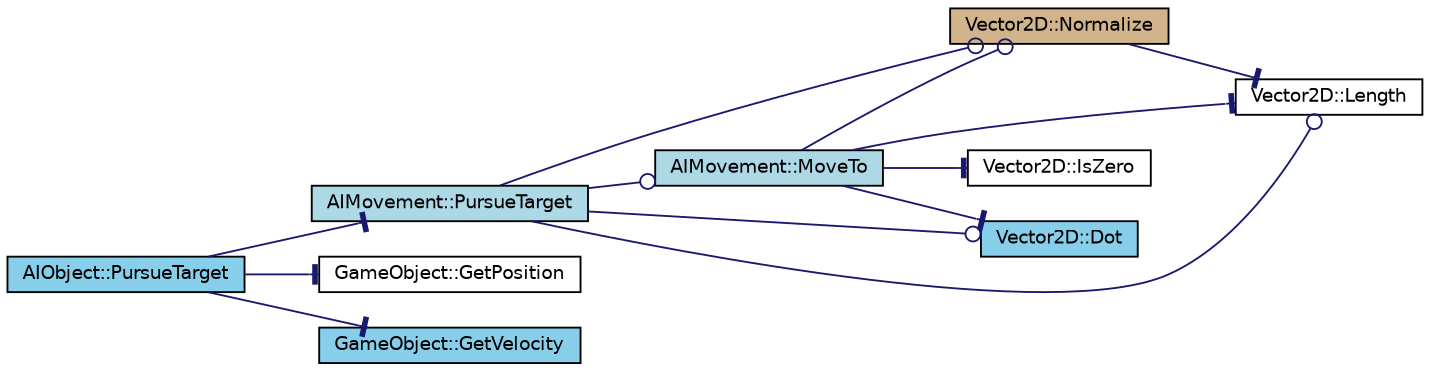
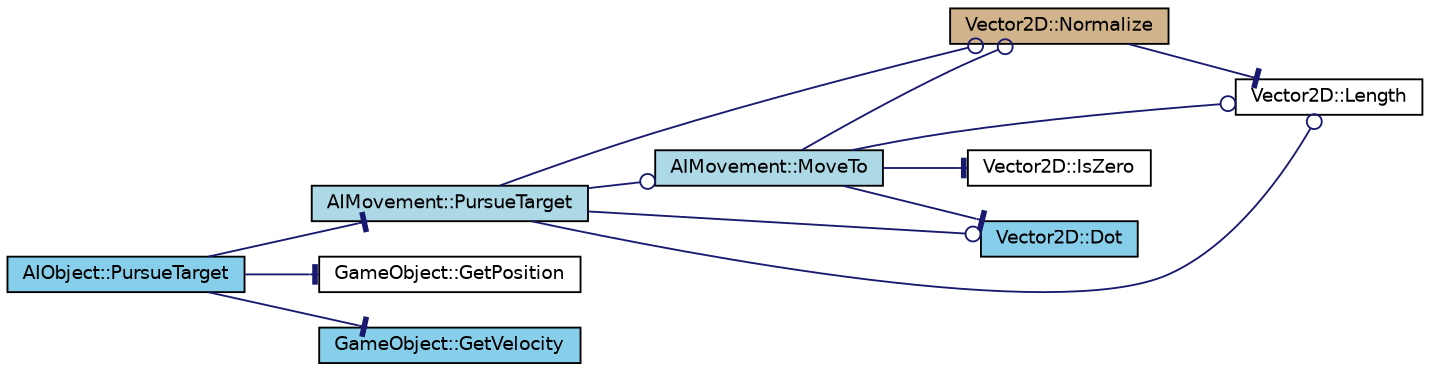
(1038, 121) -> (1035, 122)
